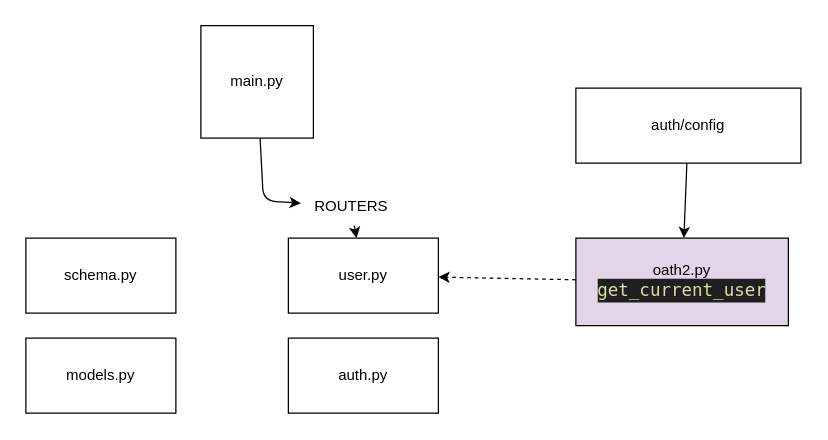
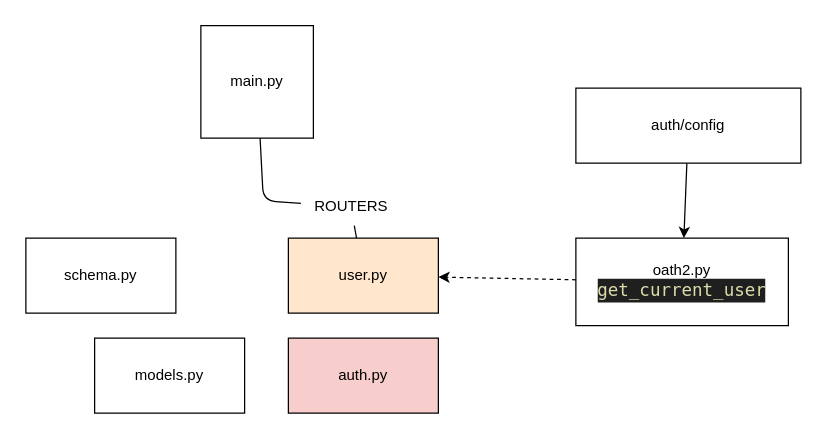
(291, 203) -> (295, 203)
(354, 228) -> (355, 231)
(363, 276) -> (363, 276)
(682, 282) -> (682, 282)
(101, 376) -> (169, 376)
(363, 376) -> (363, 376)
